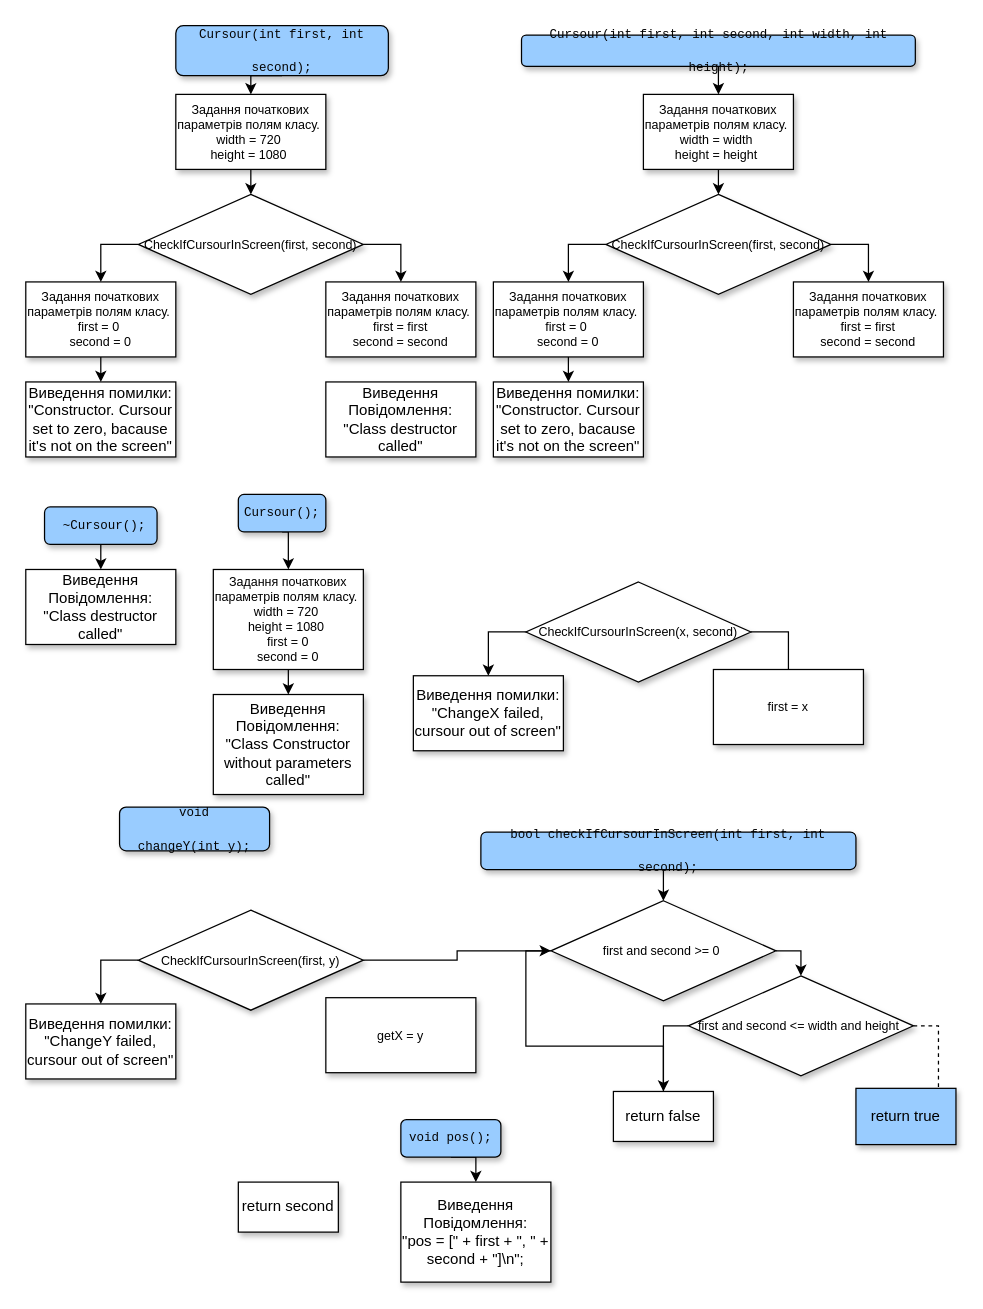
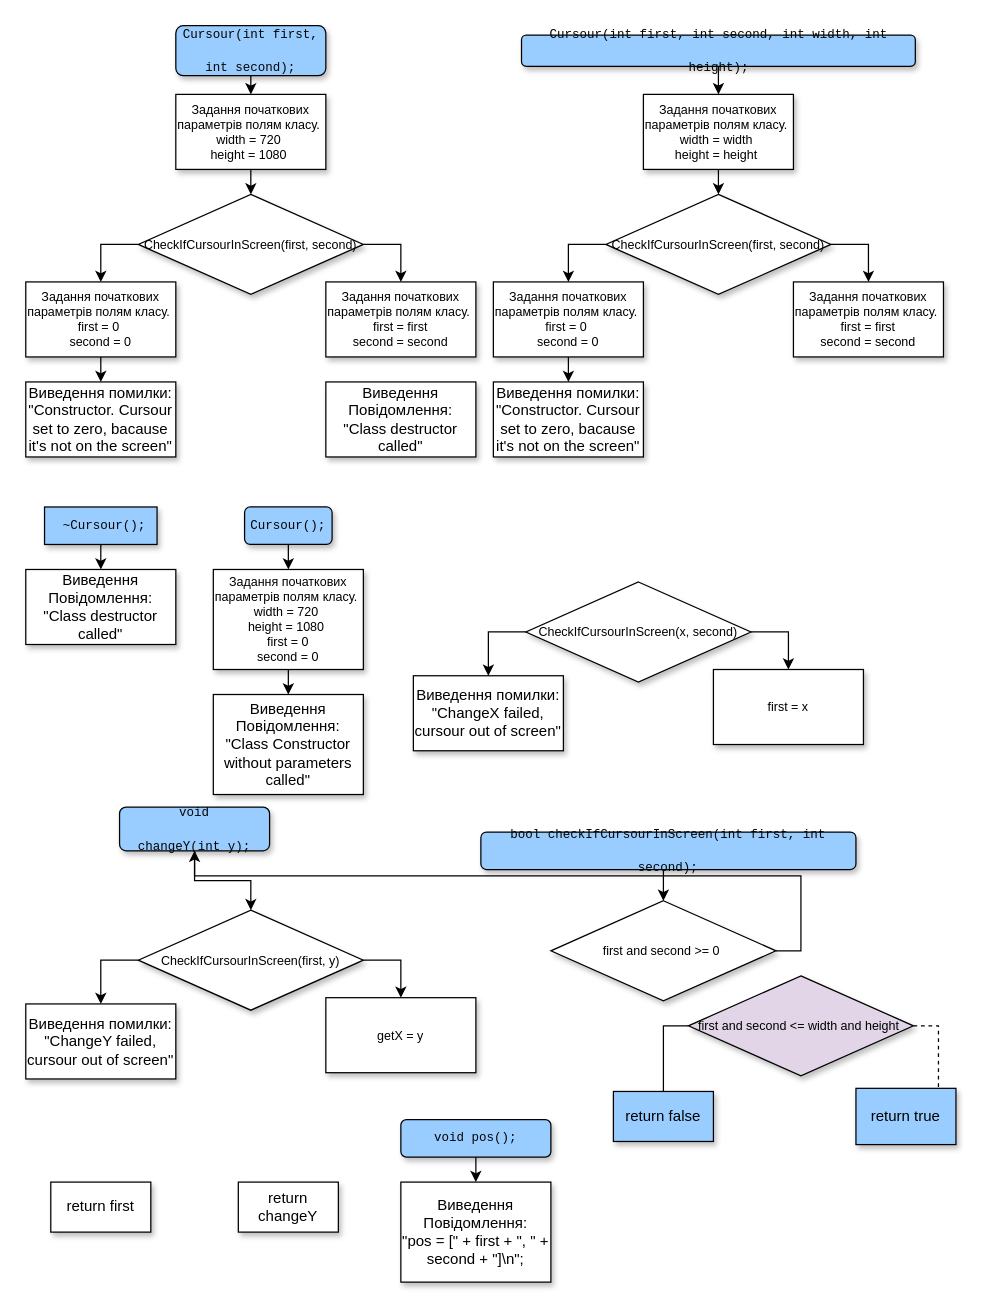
(282, 51) -> (251, 51)
(282, 513) -> (288, 526)
(101, 526) -> (101, 526)
(788, 663) -> (788, 659)
none -> (232, 880)
(457, 952) -> (401, 973)
(801, 958) -> (539, 876)
(801, 1026) -> (801, 1026)
(547, 1046) -> none
(663, 1116) -> (663, 1116)
(451, 1138) -> (476, 1138)
none -> (101, 1207)
(288, 1207) -> (288, 1207)
